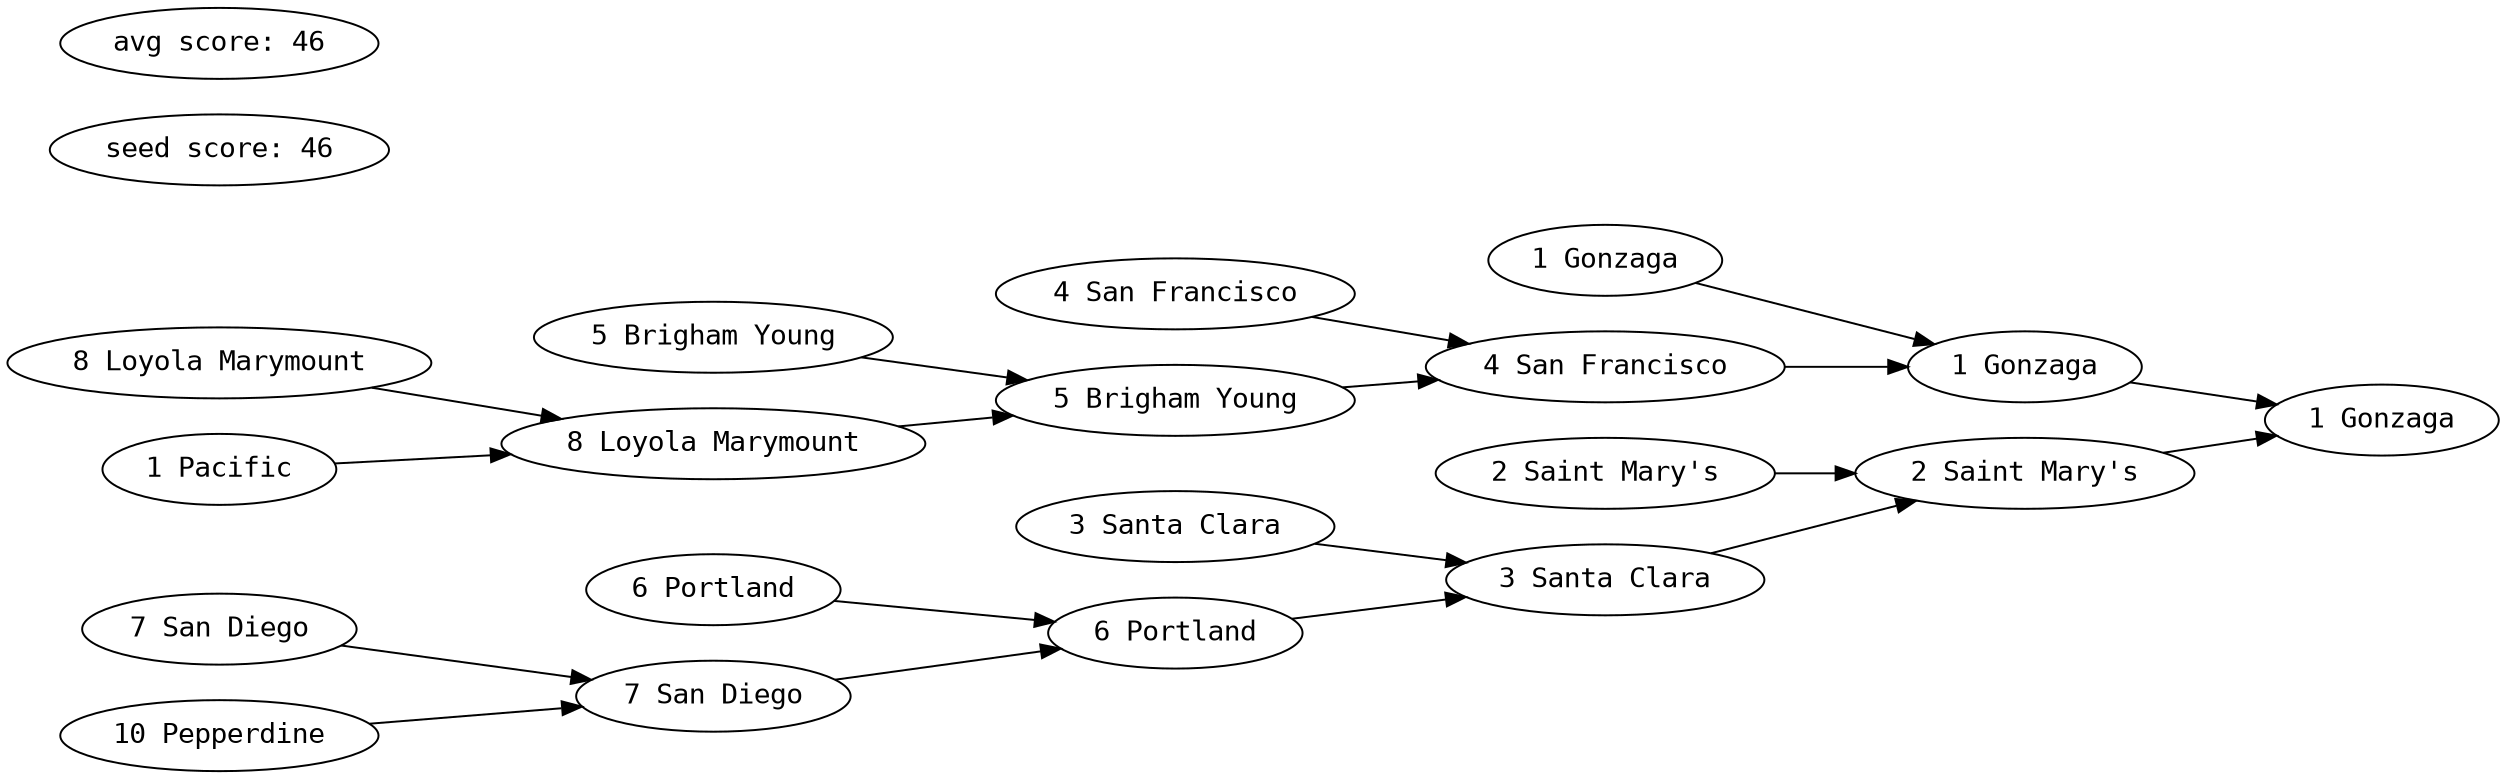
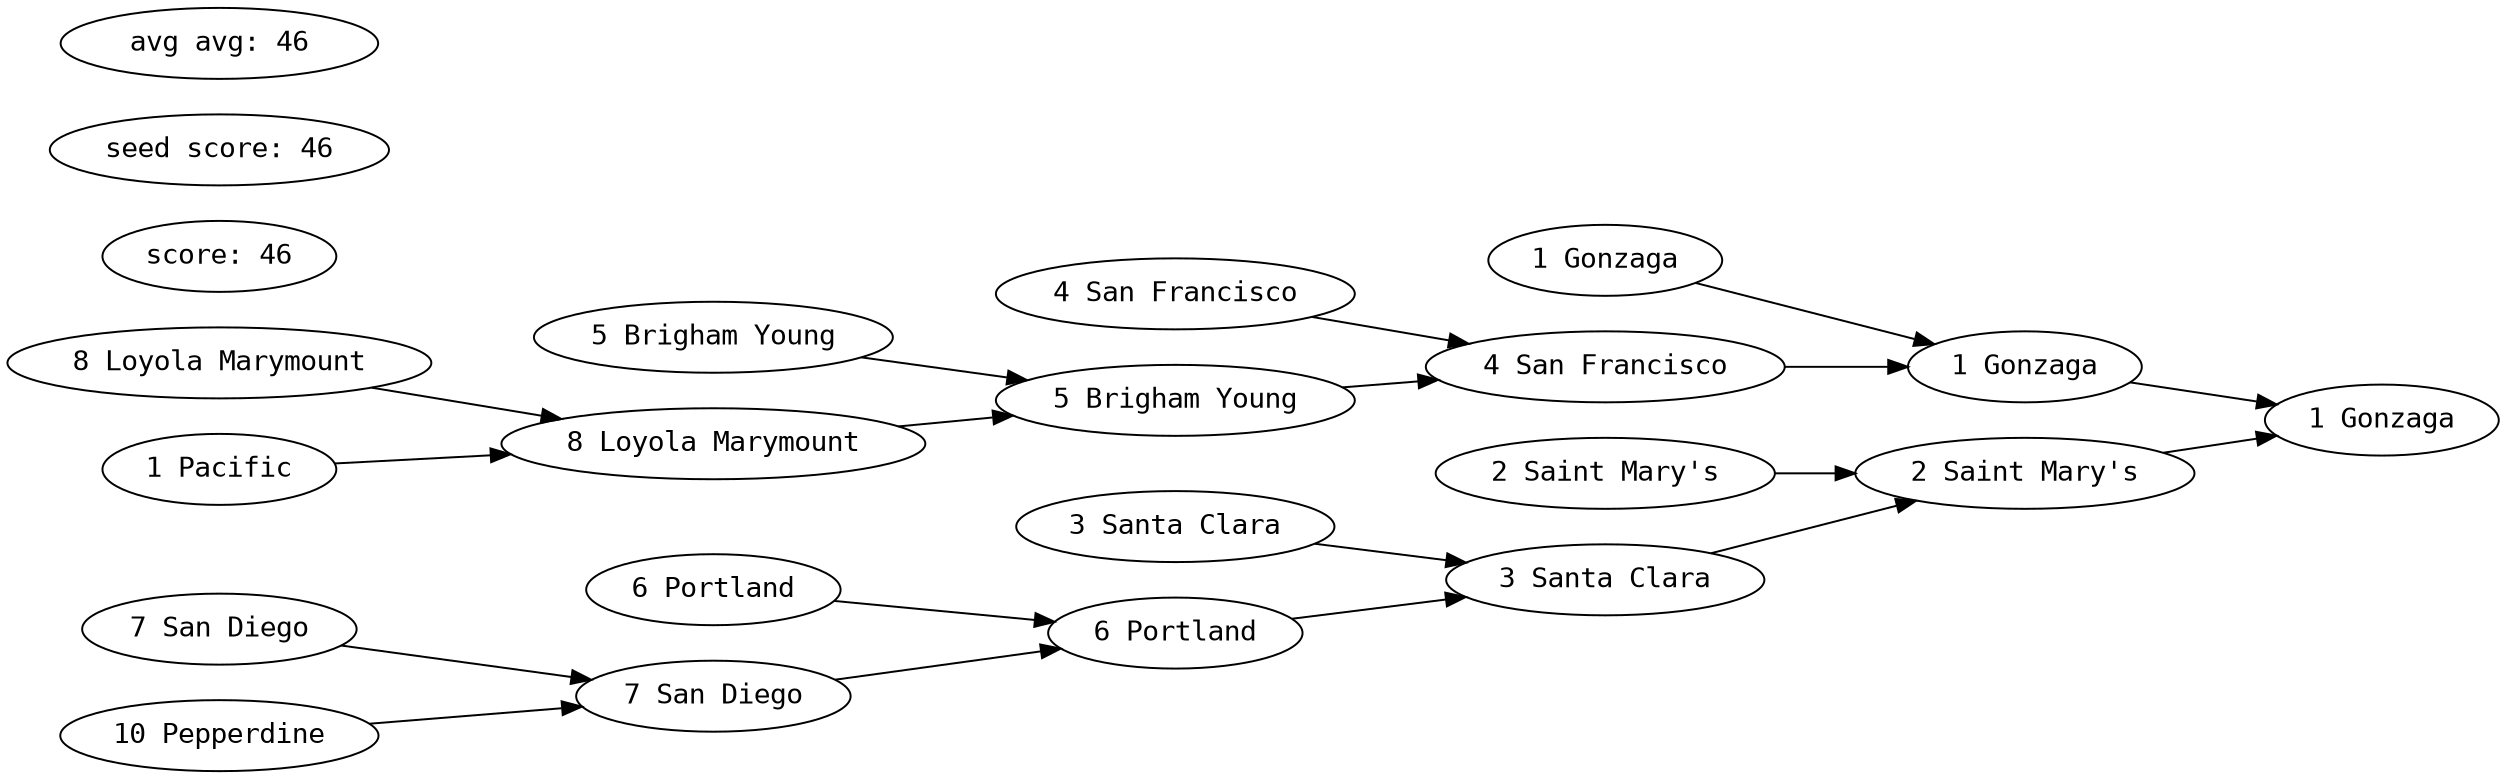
(219, 43) -> (219, 43)
none -> (219, 256)
